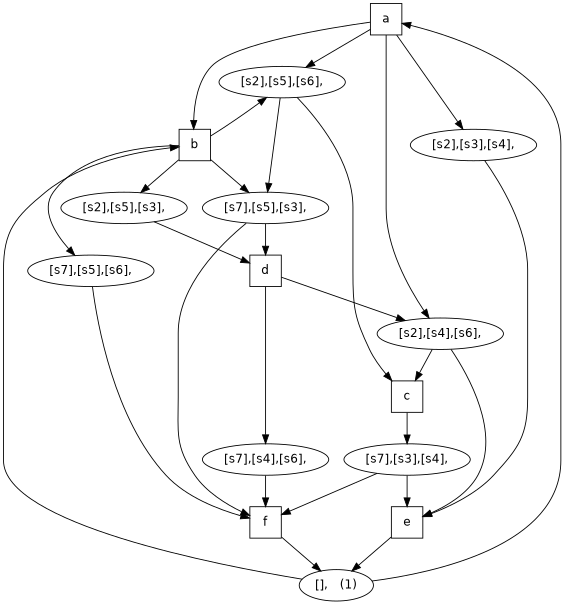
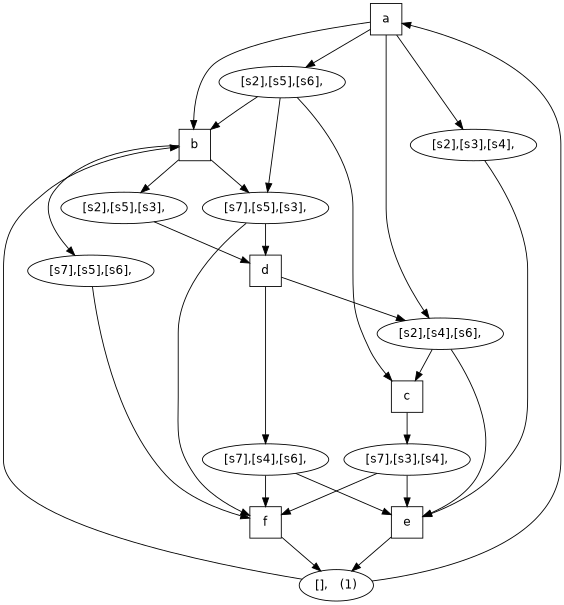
(235, 120) -> (238, 110)
none -> (344, 494)
